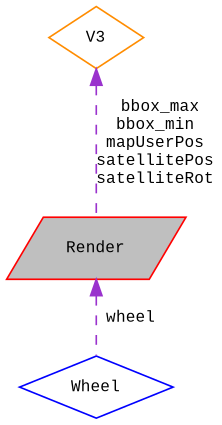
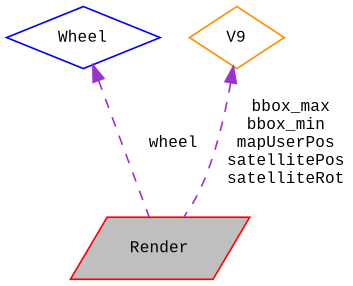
(96, 38) -> (237, 38)
(96, 326) -> (124, 149)
